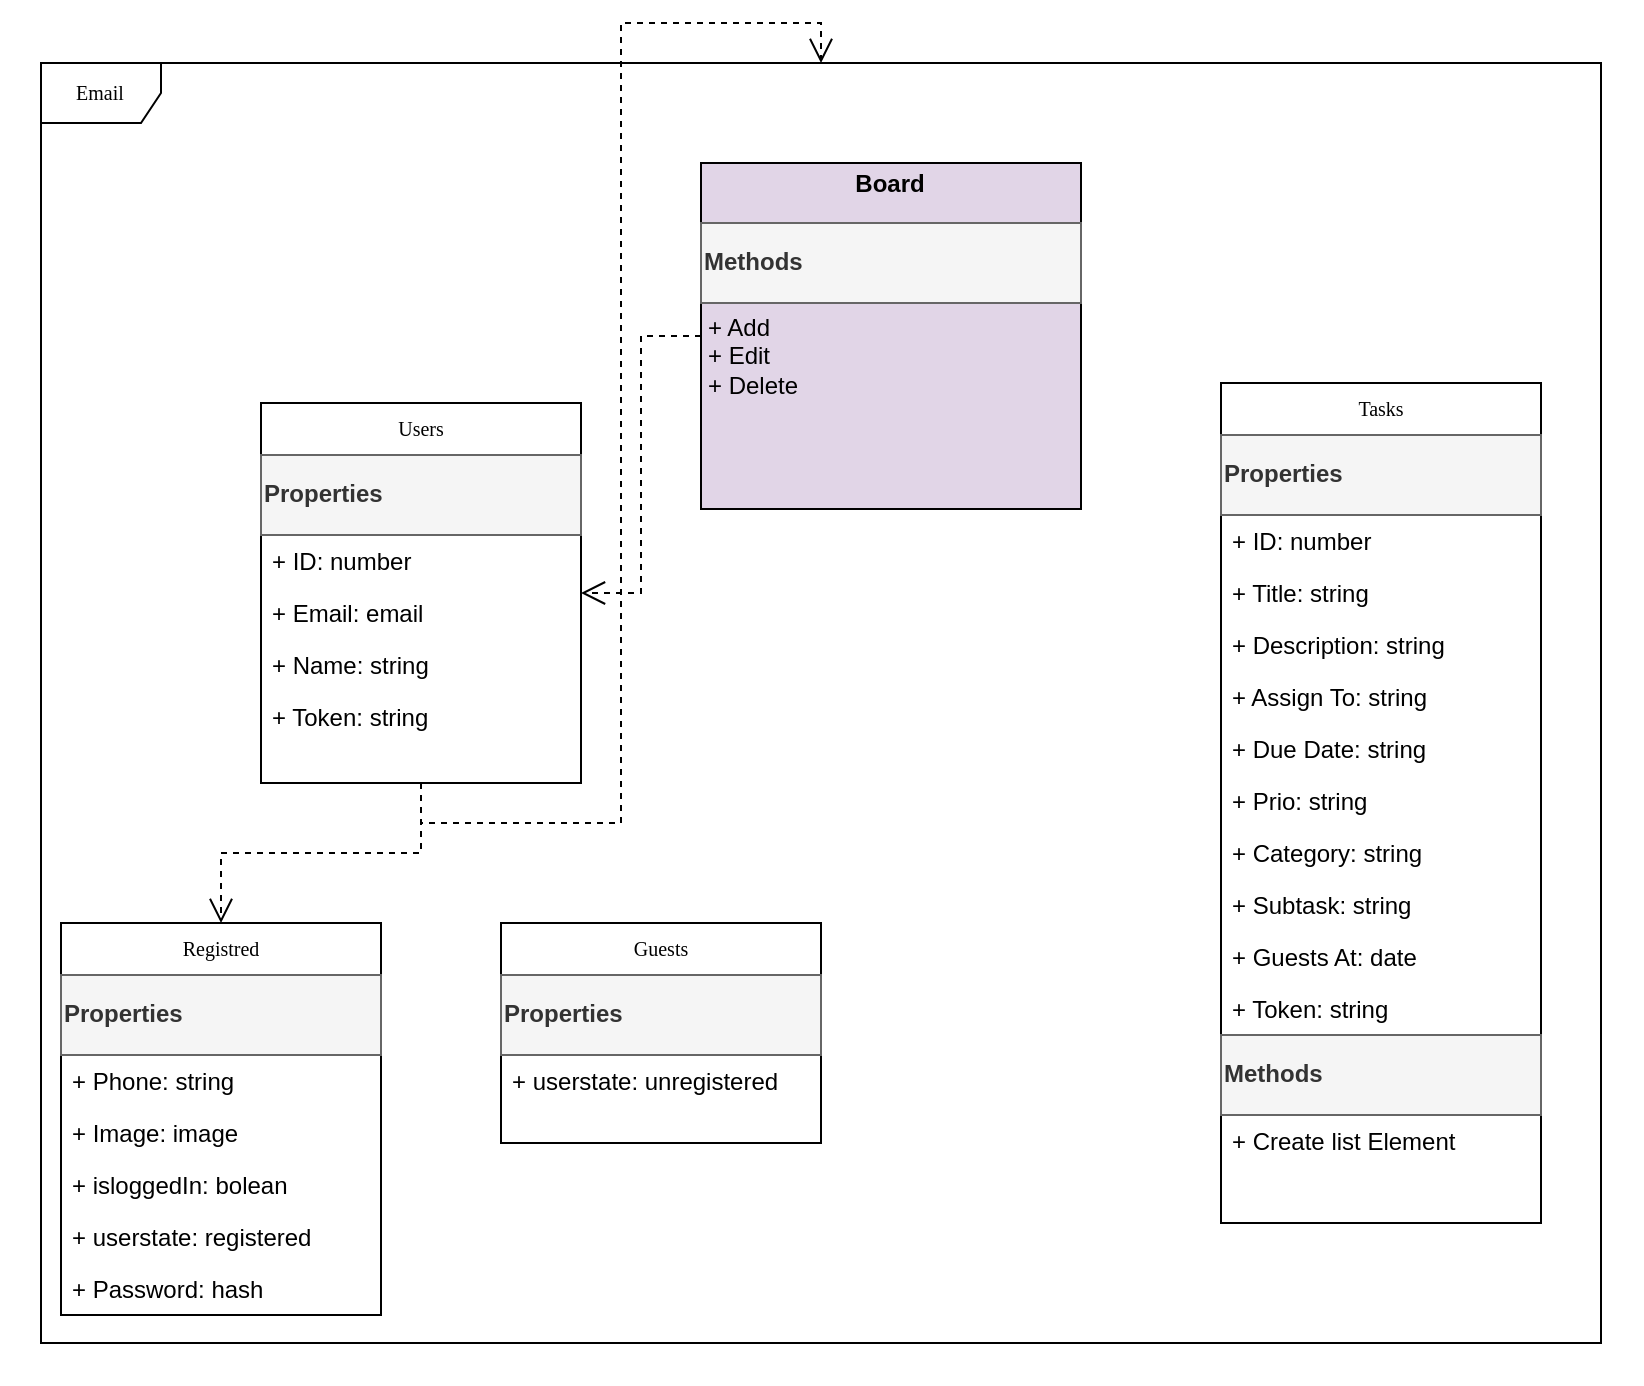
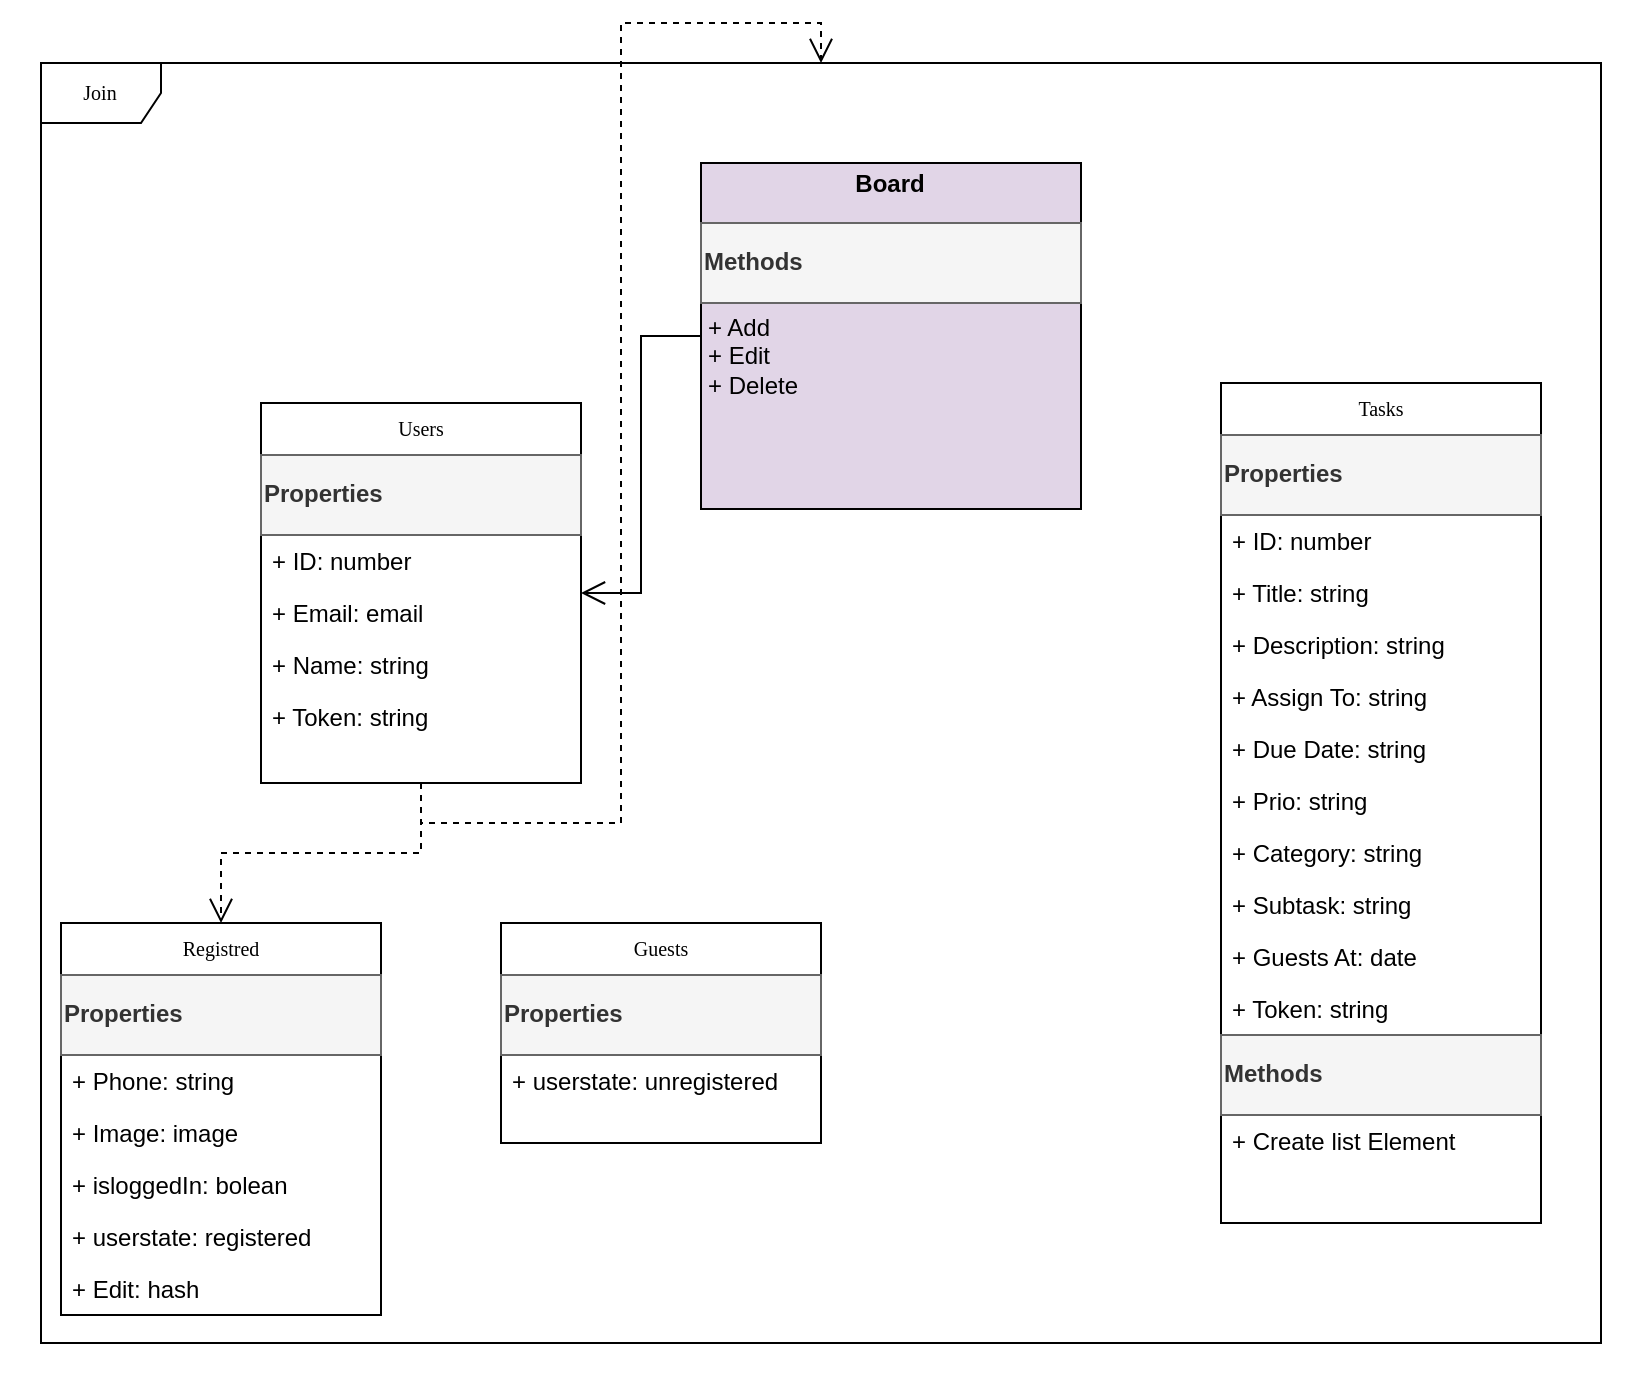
(101, 93) -> (101, 93)
(641, 464) -> (641, 464)
(171, 1291) -> (141, 1291)
